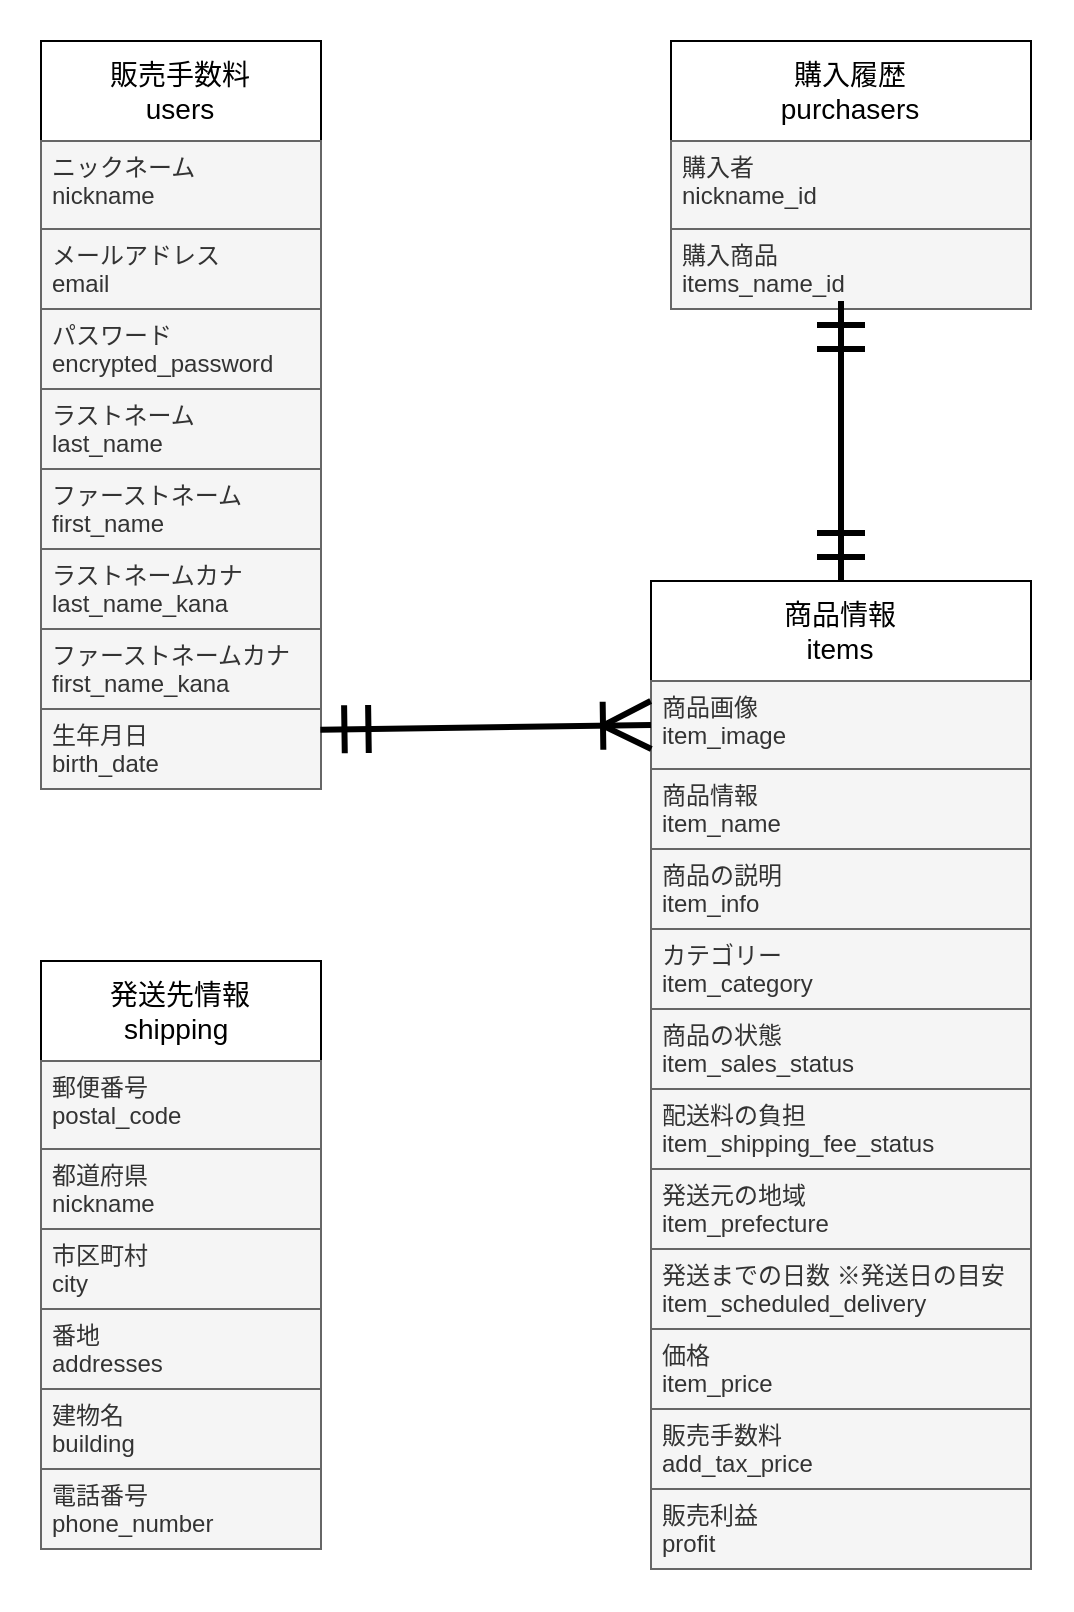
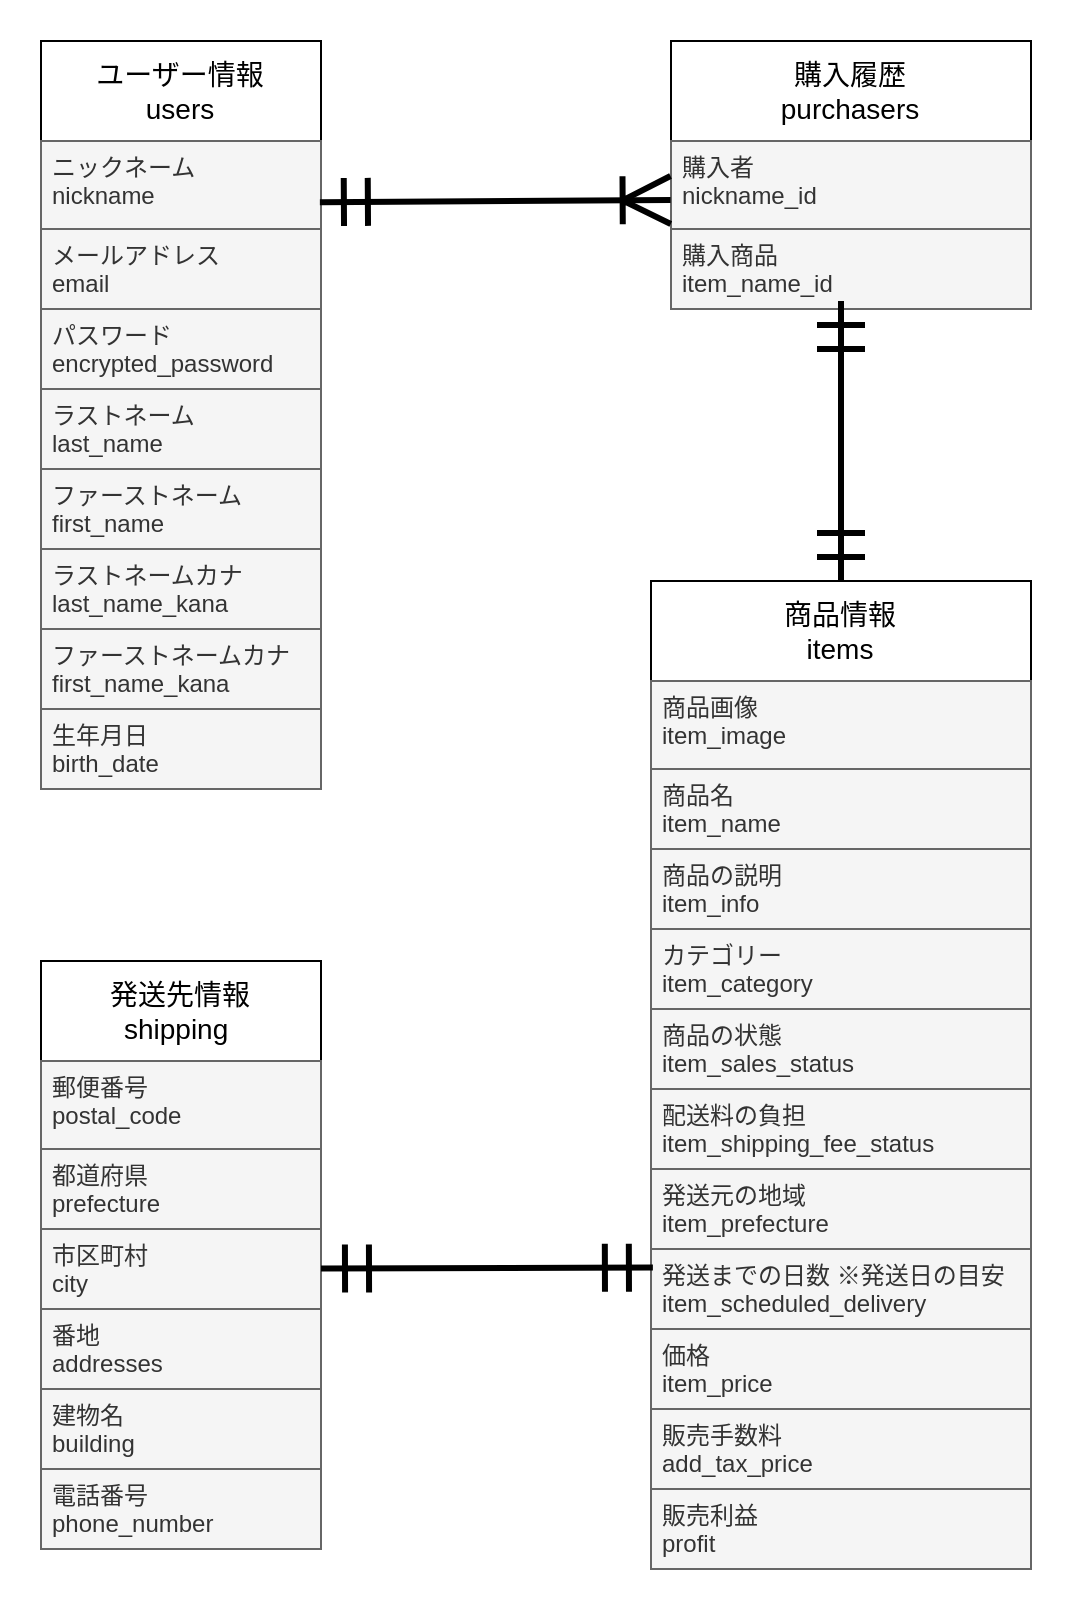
(180, 76) -> (180, 76)
none -> (495, 201)
(730, 256) -> (730, 256)
(486, 727) -> none
(710, 796) -> (698, 796)
(100, 1176) -> (100, 1176)
none -> (485, 1268)
